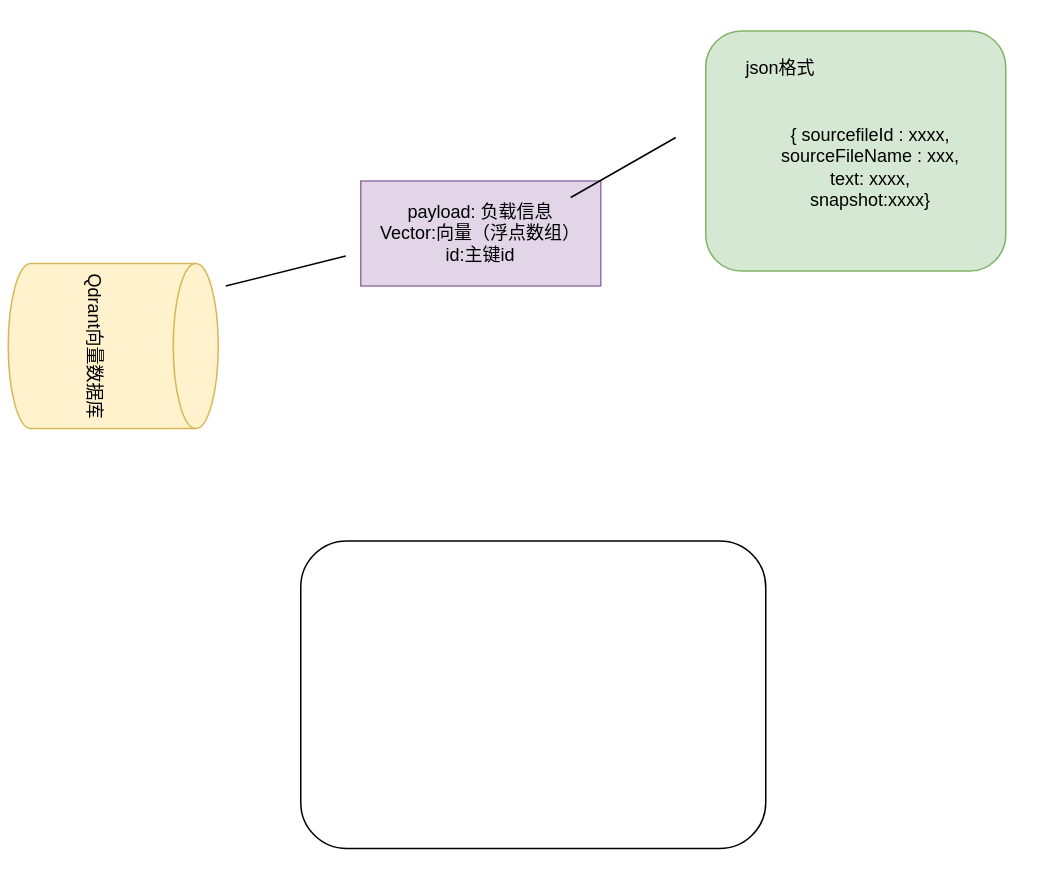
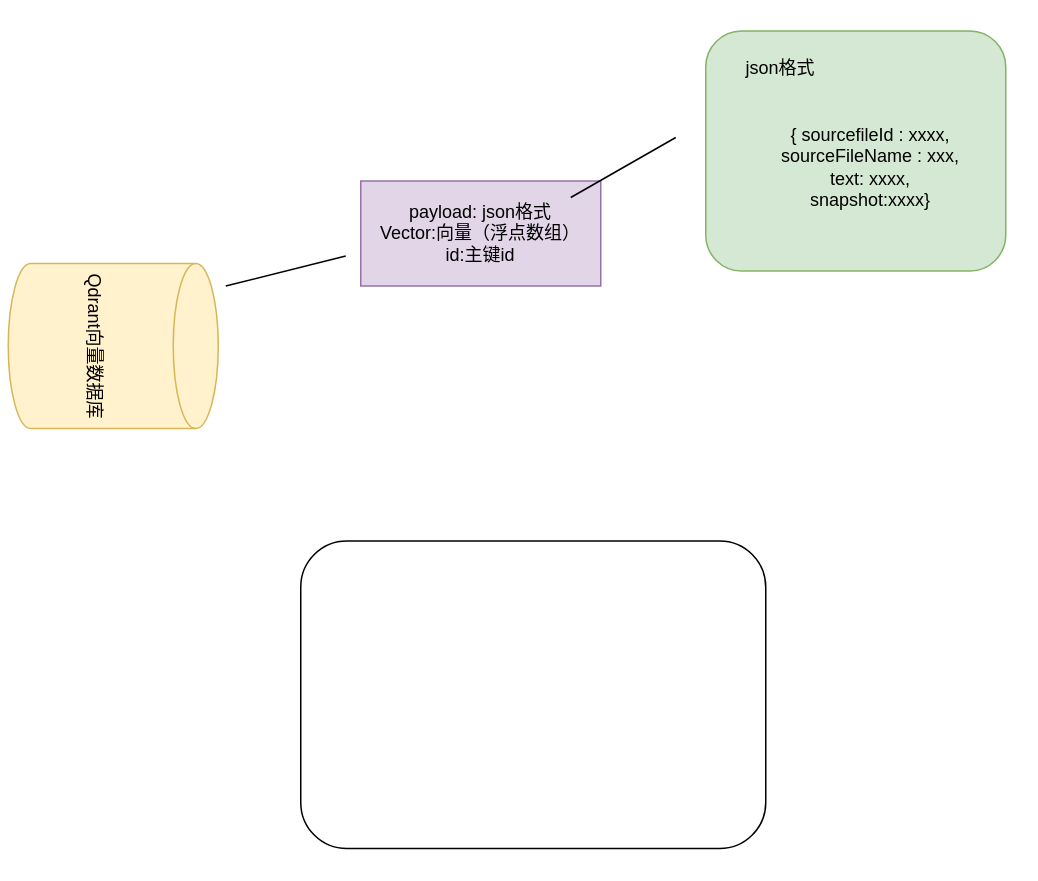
(481, 233) -> (481, 233)
